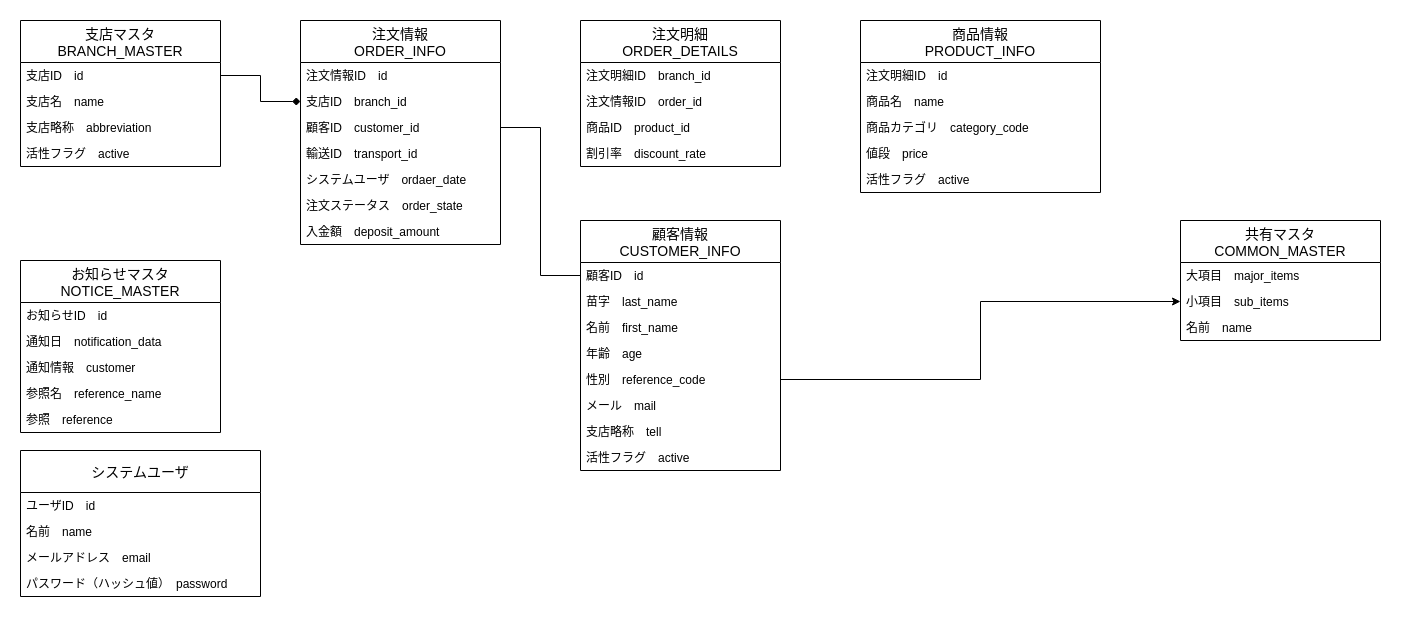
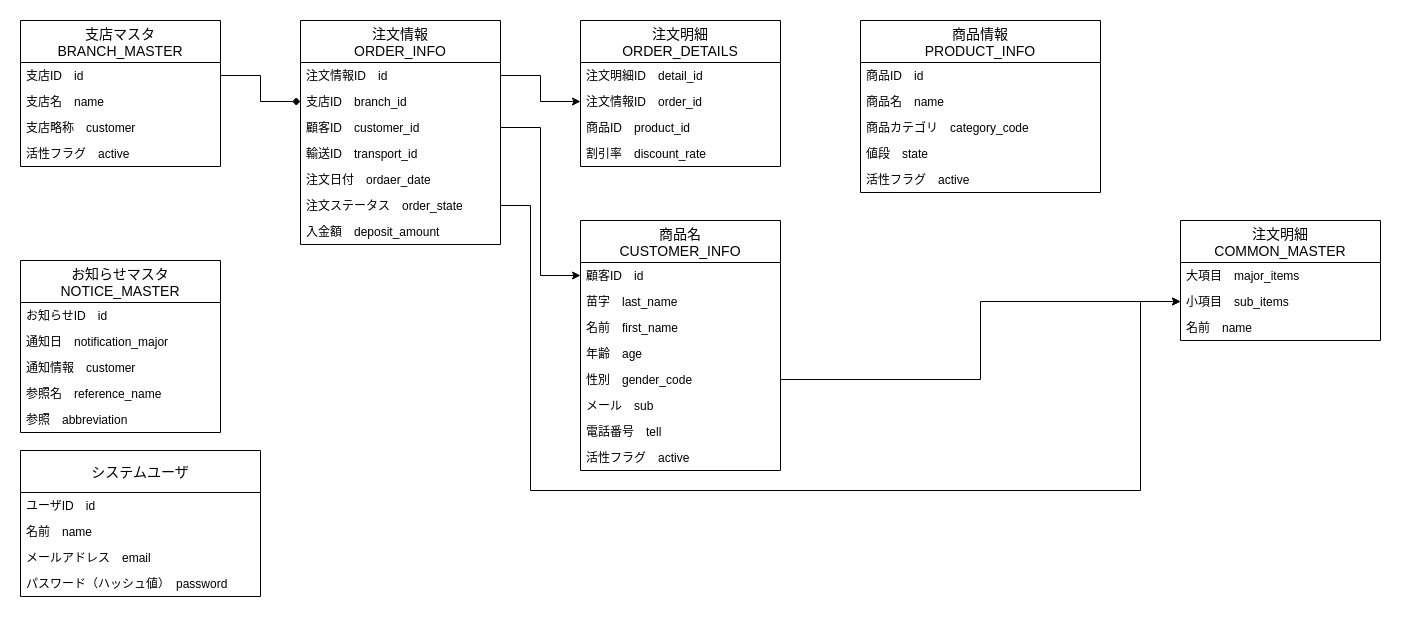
(651, 76) -> (648, 76)
(908, 76) -> (896, 76)
none -> (541, 86)
(93, 128) -> (83, 128)
(899, 154) -> (901, 154)
(391, 180) -> (373, 180)
(680, 234) -> (680, 234)
(1280, 234) -> (1280, 234)
(574, 276) -> (572, 276)
(102, 342) -> (106, 342)
(651, 380) -> (641, 380)
(620, 406) -> (620, 406)
(74, 420) -> (81, 420)
(626, 432) -> (626, 432)
none -> (772, 491)
